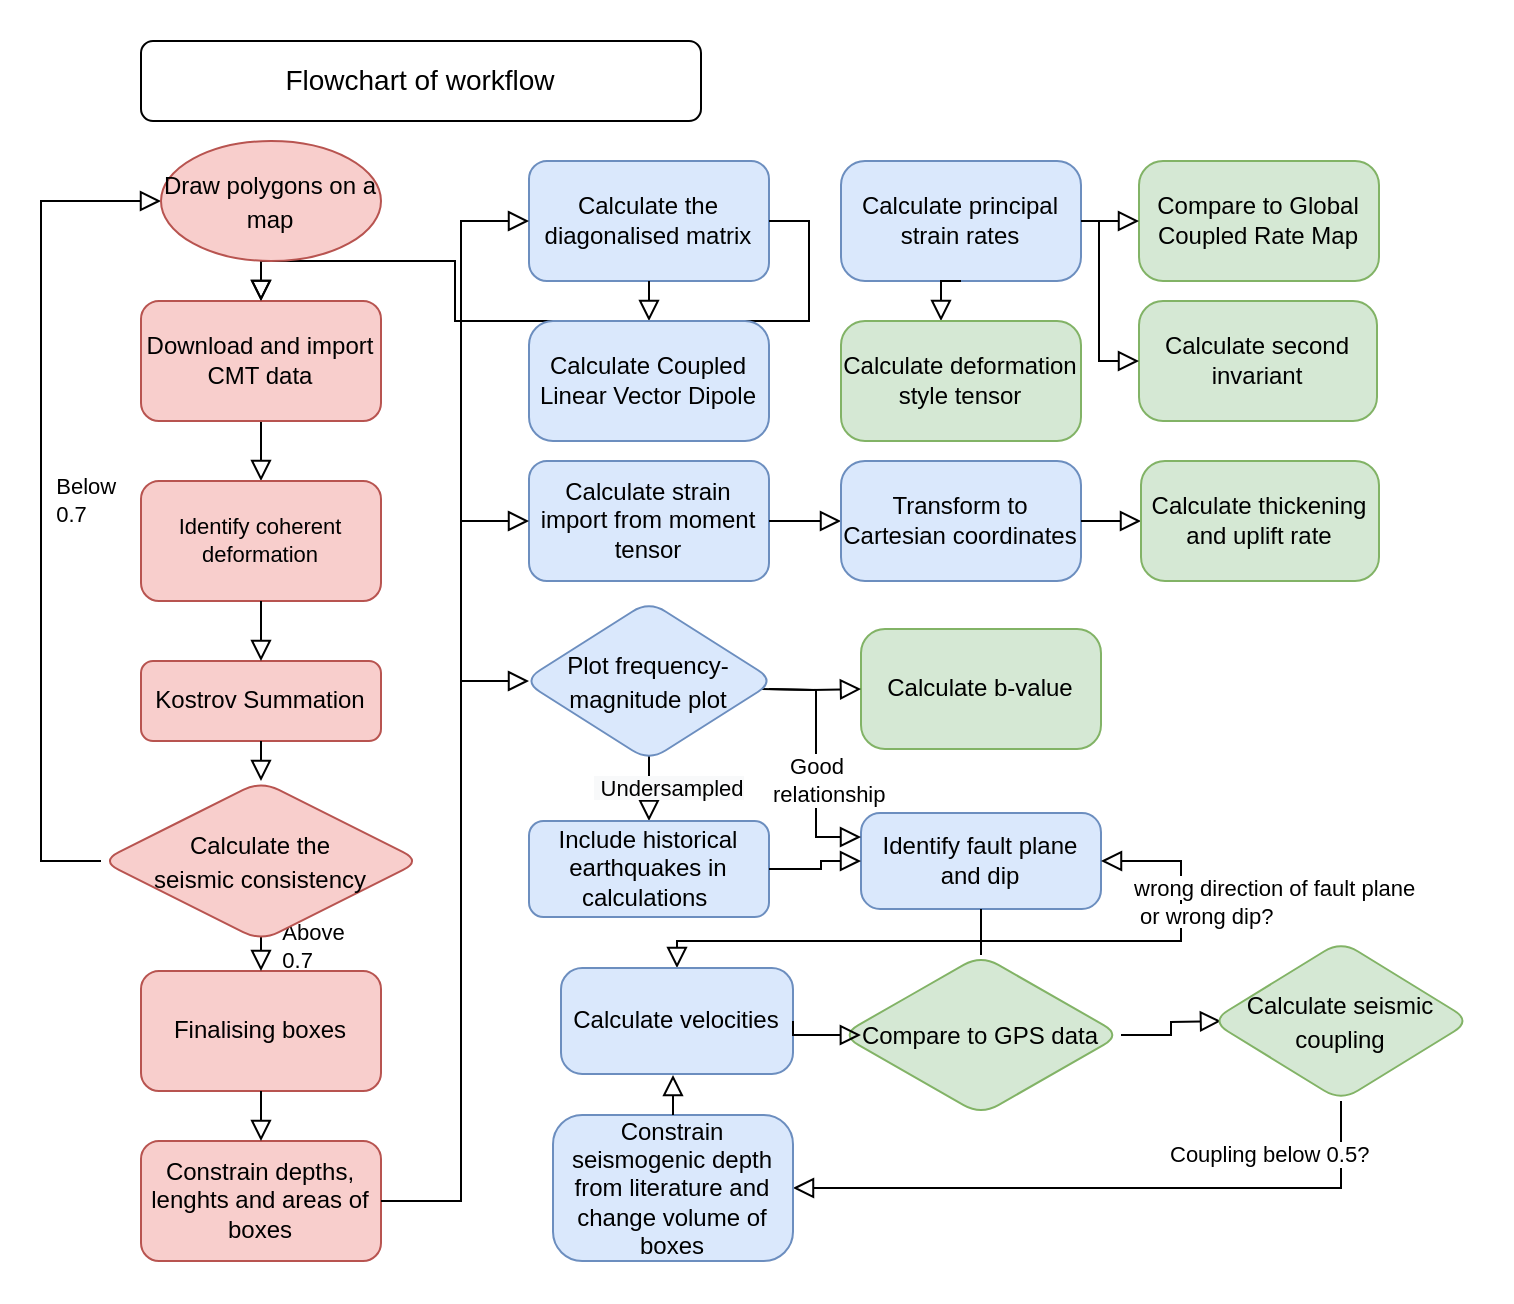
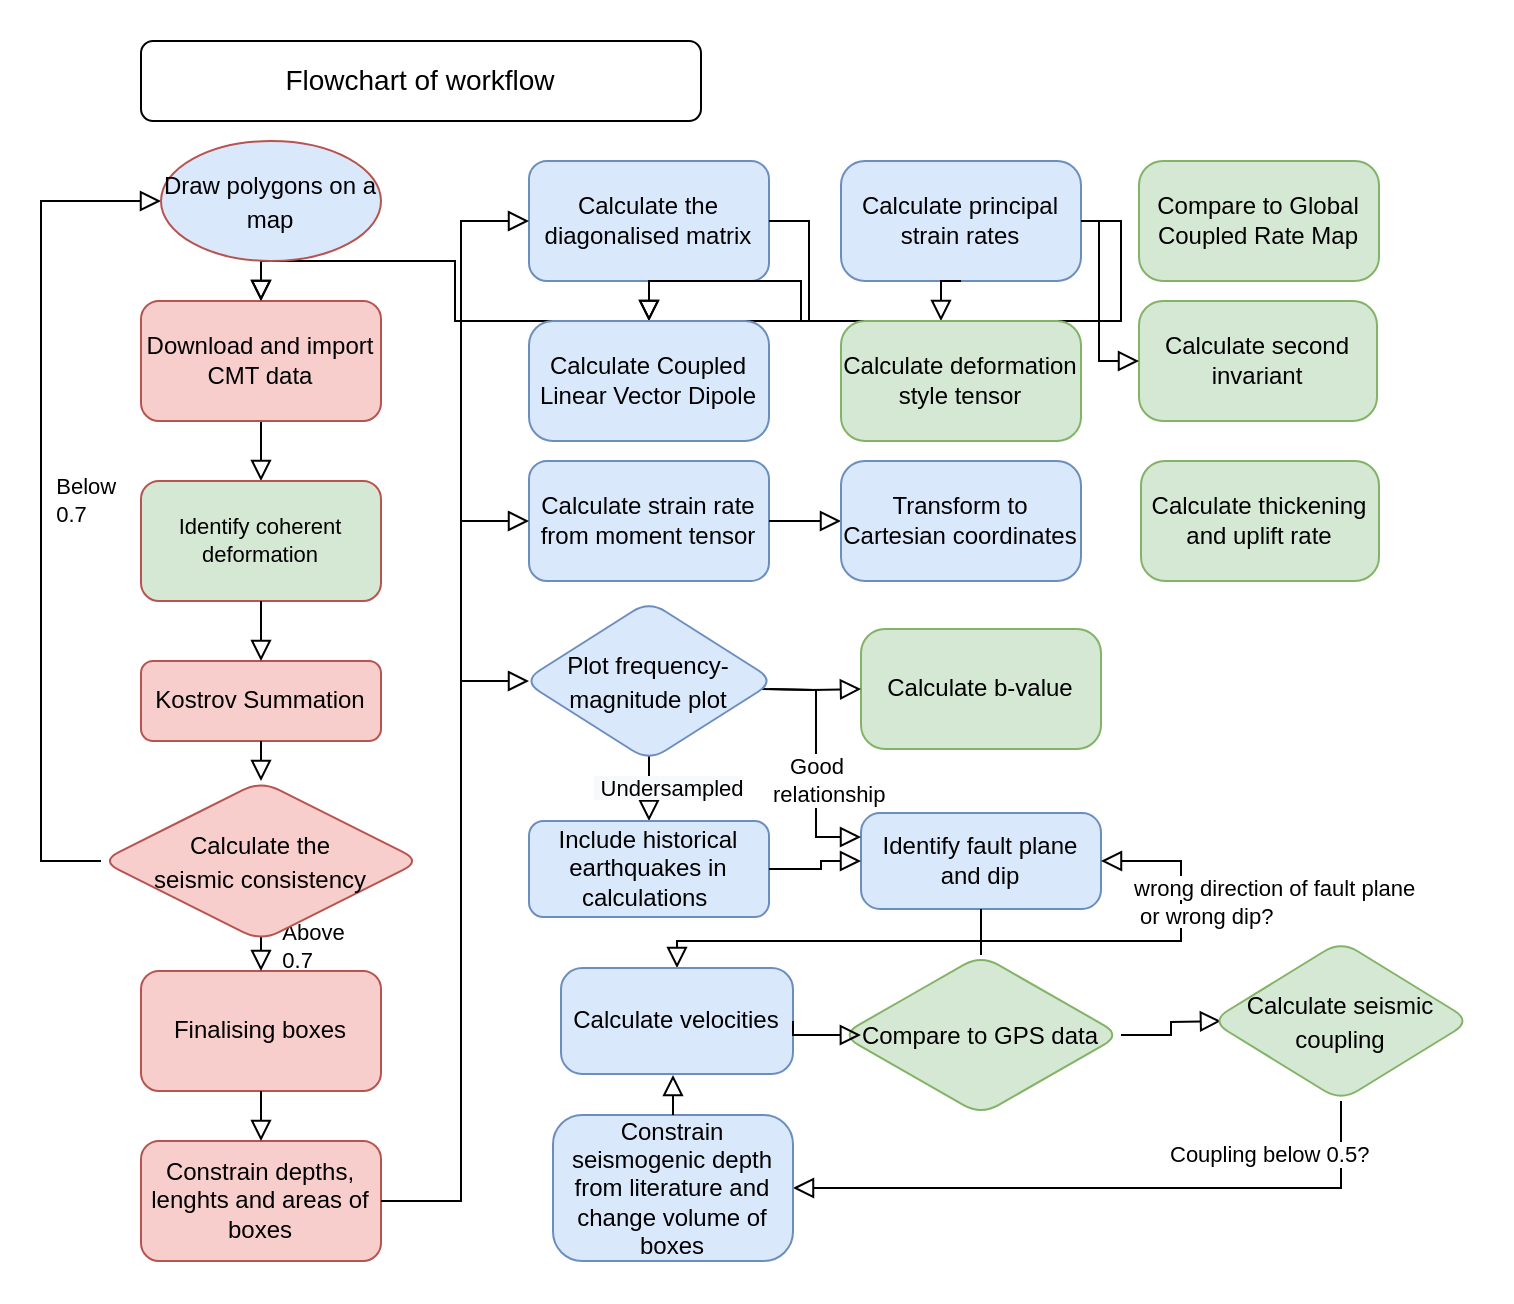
(271, 201) -> (271, 201)
(1117, 221) -> (745, 281)
(649, 521) -> (649, 521)
(1100, 521) -> none
(261, 541) -> (261, 541)
